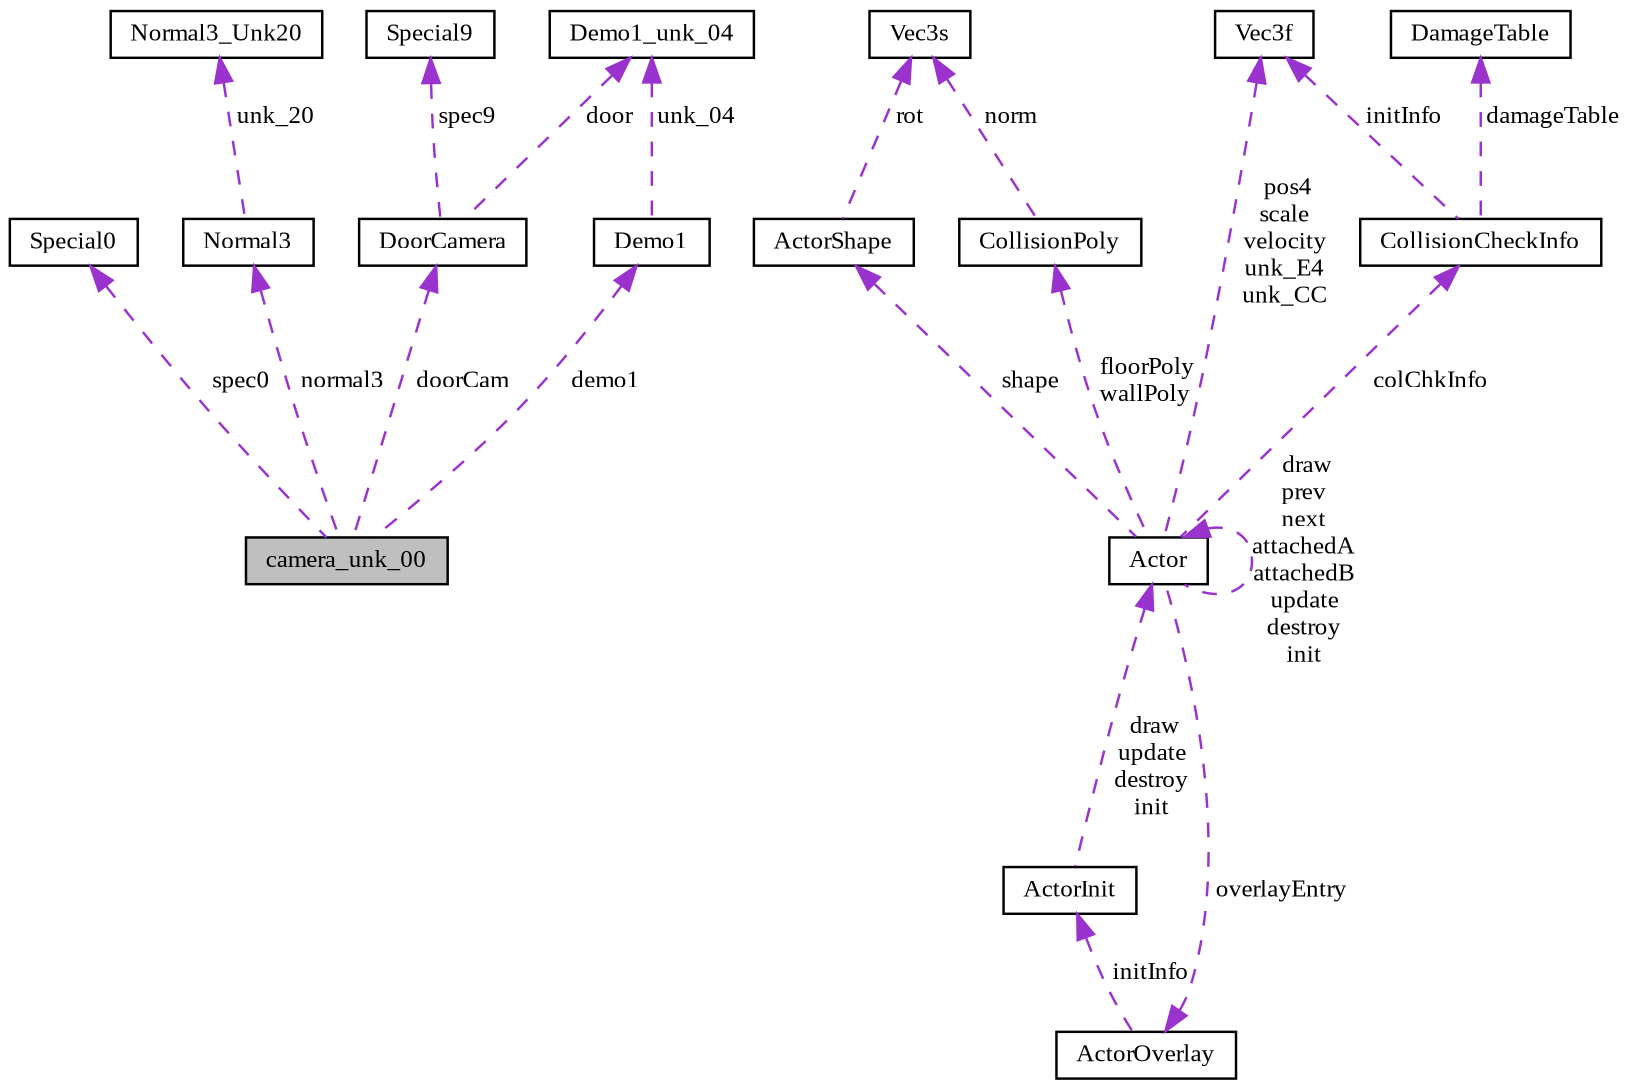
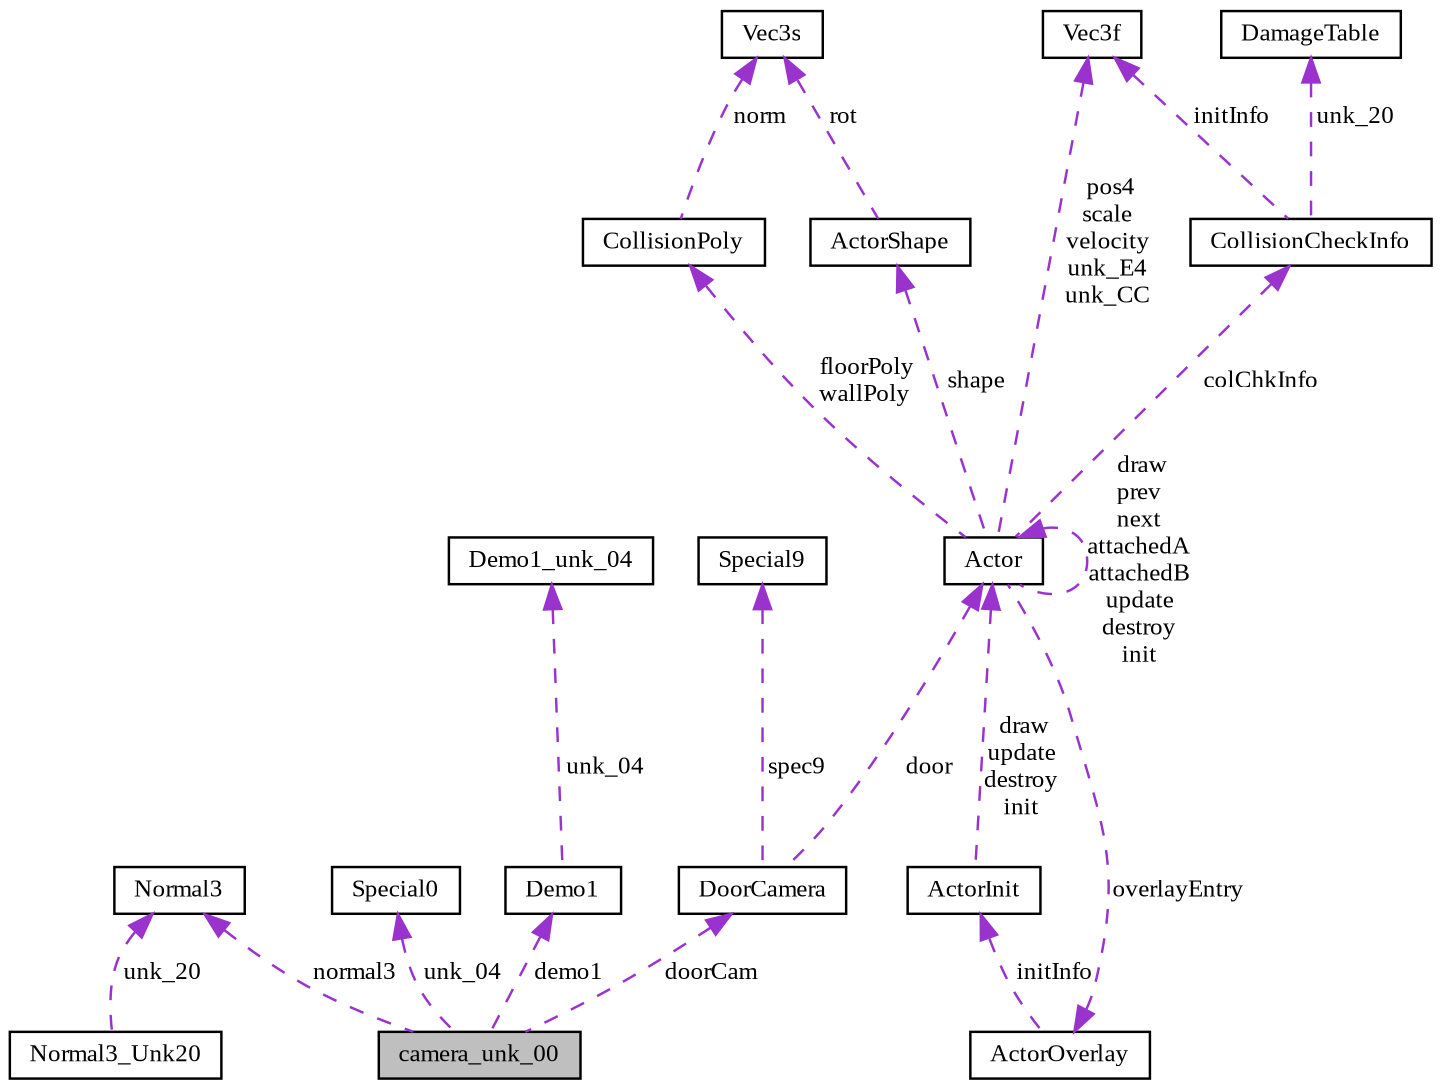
(1551, 117) -> (1353, 117)
(538, 147) -> (886, 743)
(234, 151) -> (113, 979)
(239, 381) -> (460, 973)
